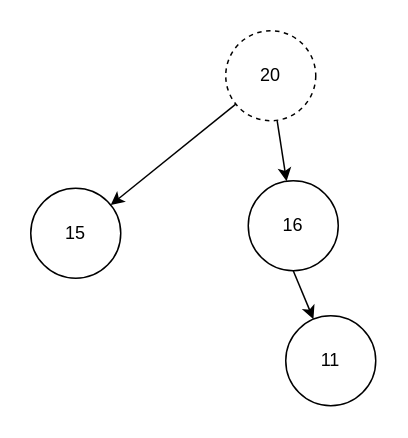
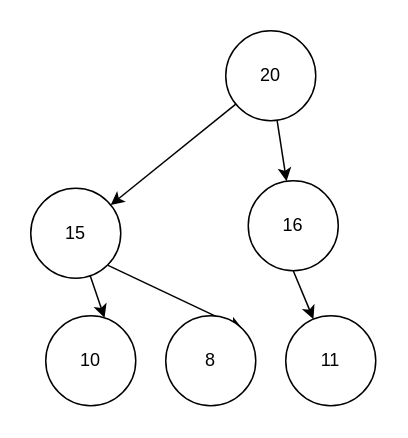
(271, 76) -> (271, 76)
none -> (96, 292)
none -> (170, 295)
none -> (91, 361)
none -> (211, 361)
